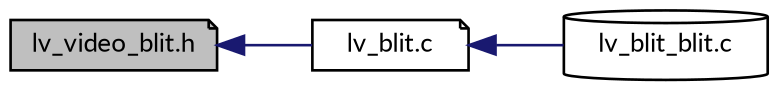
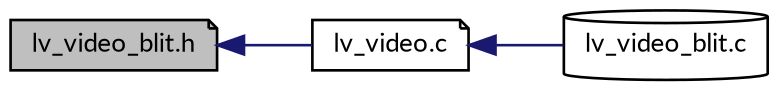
(390, 45) -> (390, 45)
(666, 45) -> (666, 45)
